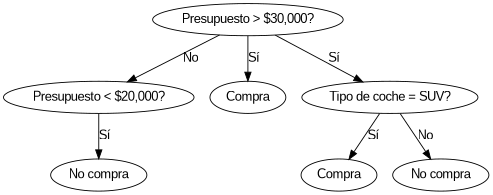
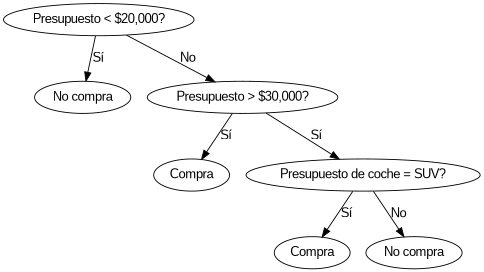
(177, 56) -> (167, 56)
(390, 97) -> (363, 175)
